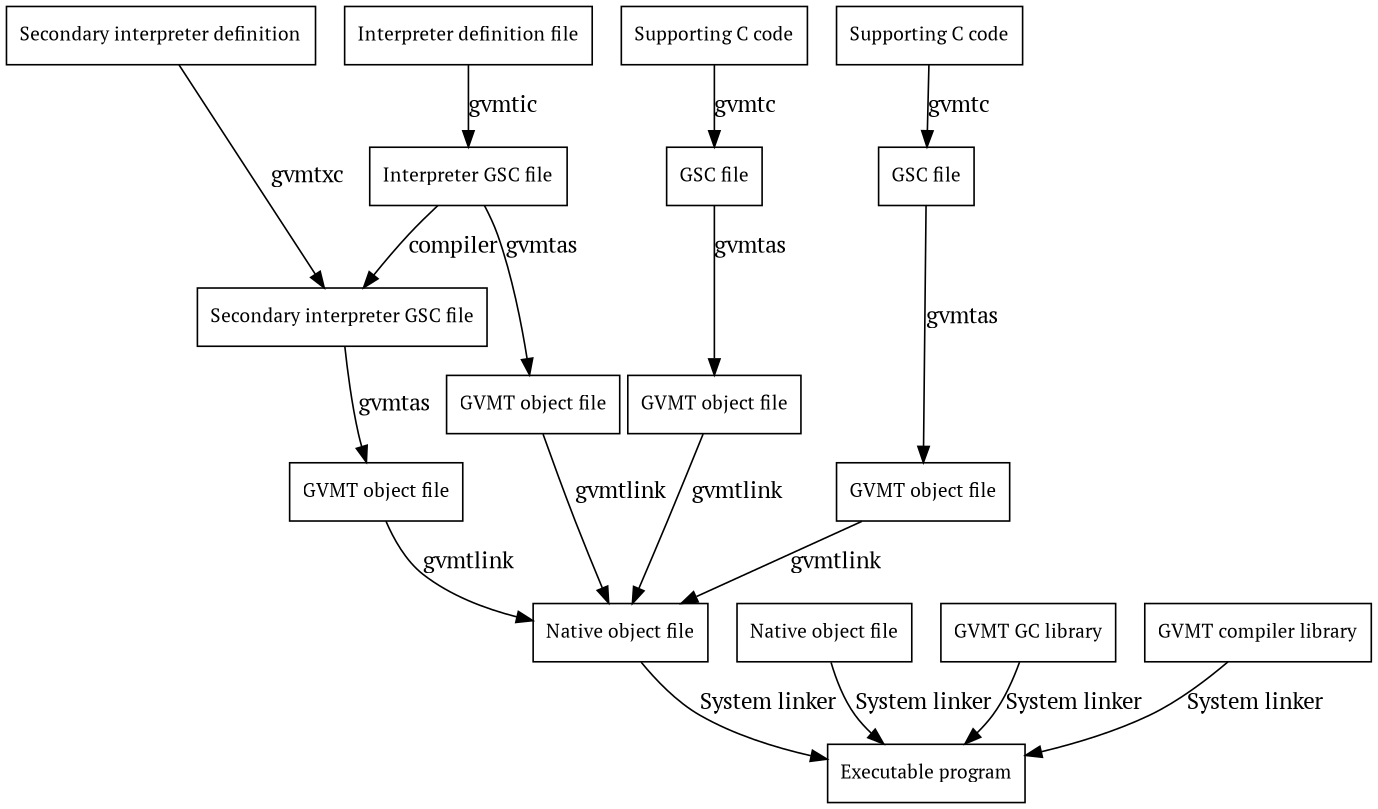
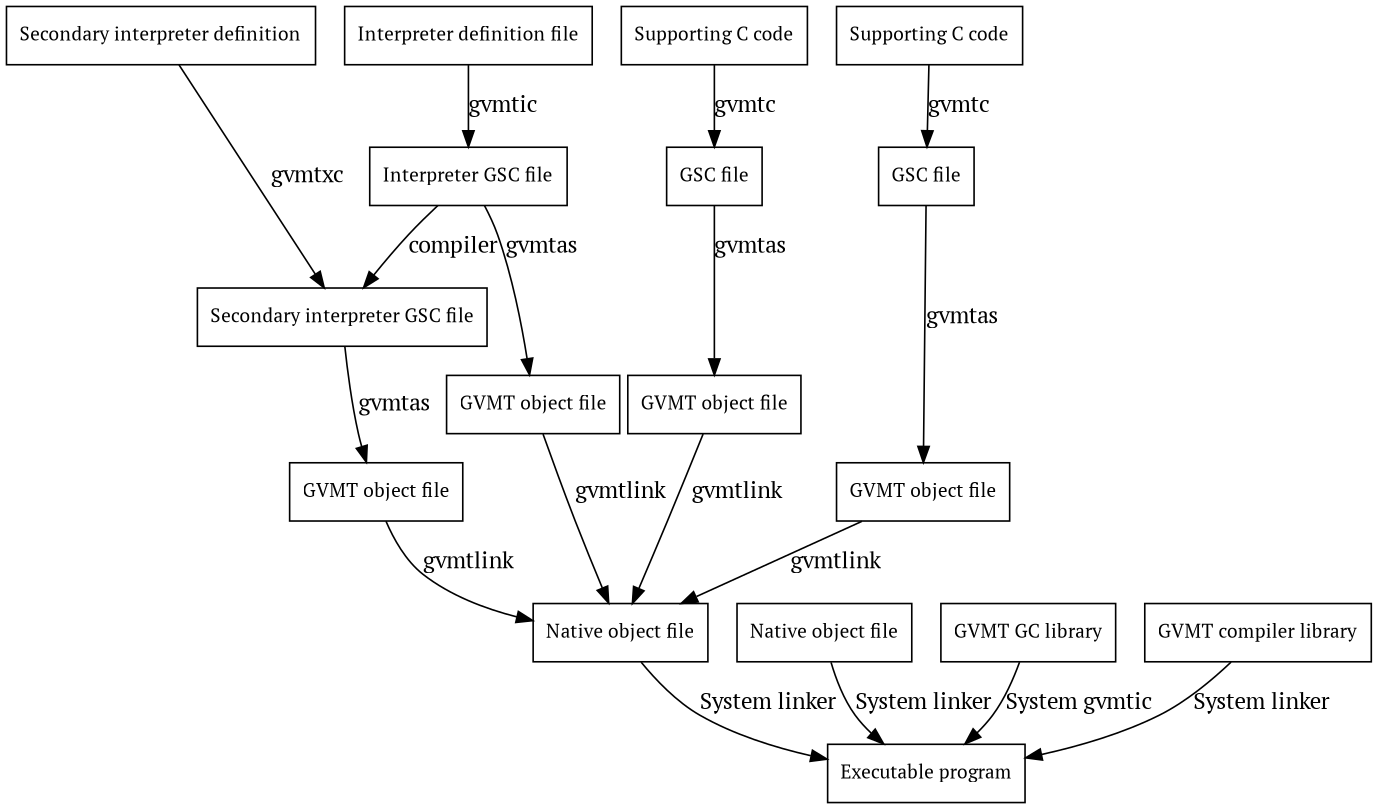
(1074, 703) -> (1079, 703)
